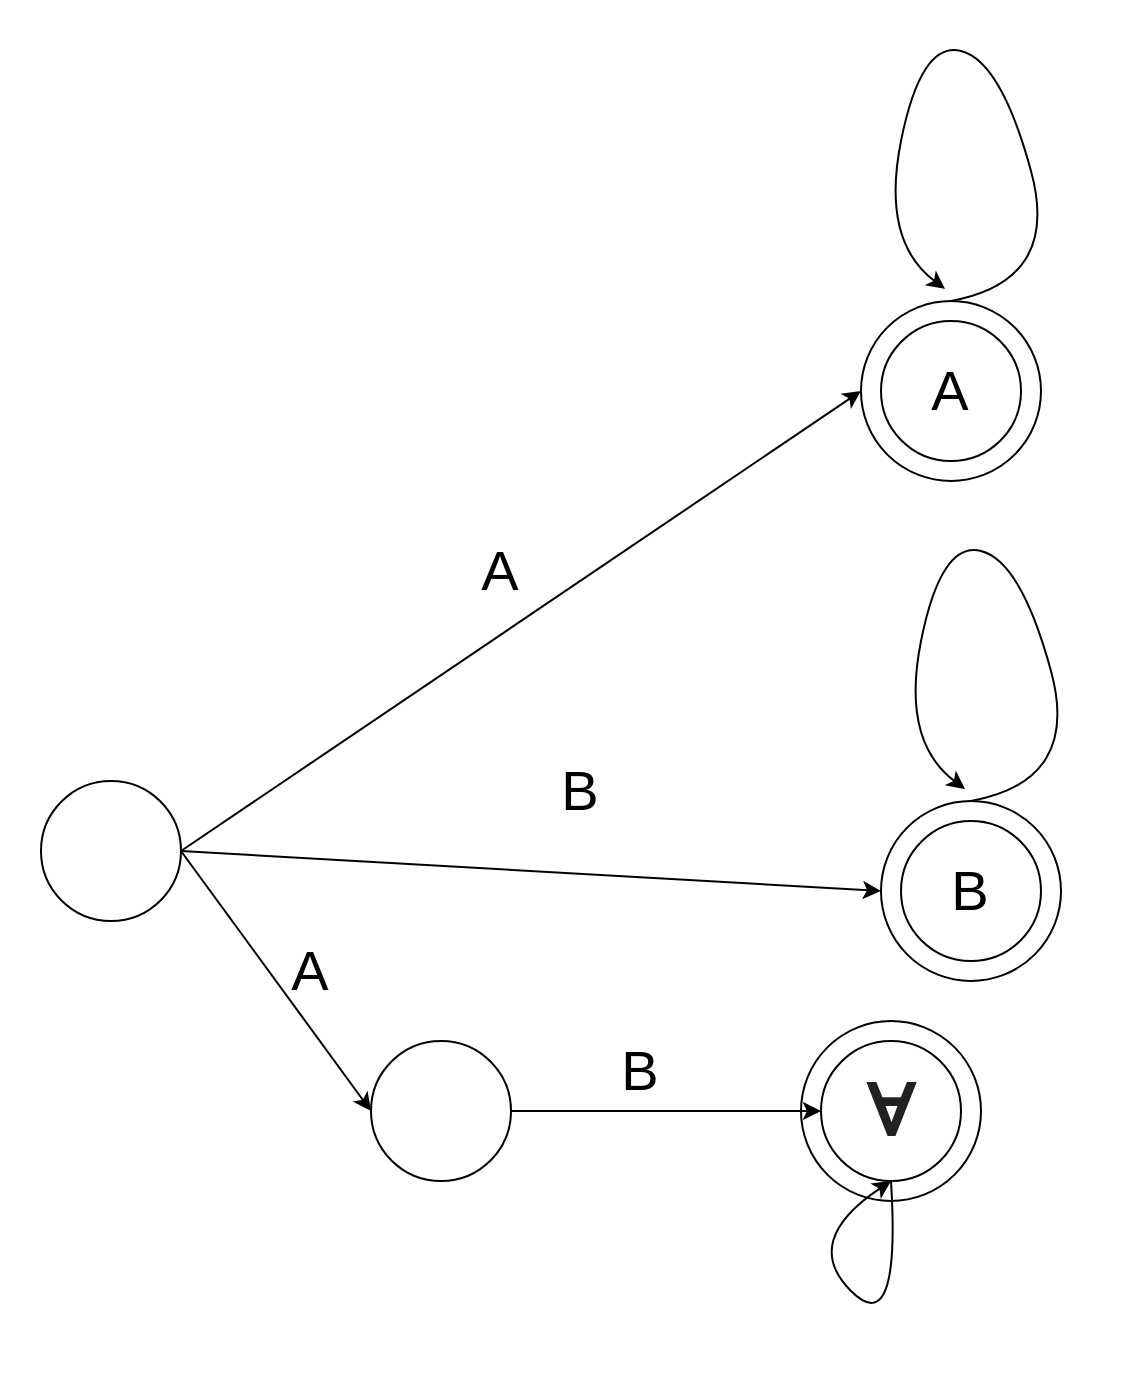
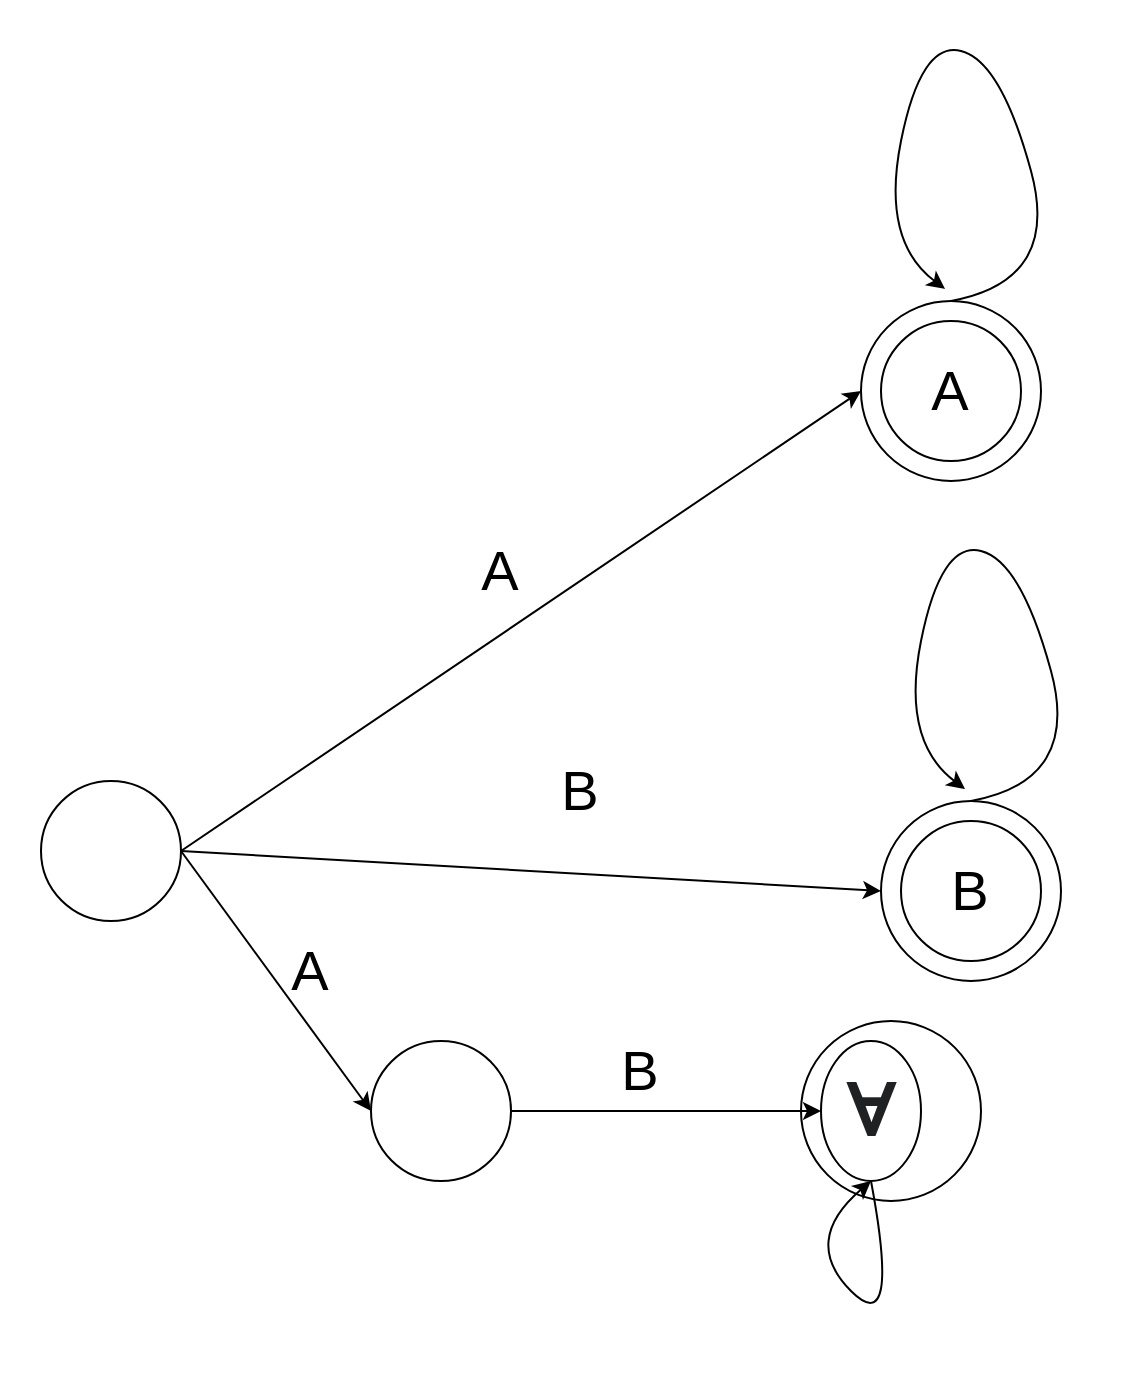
(891, 1111) -> (871, 1111)
